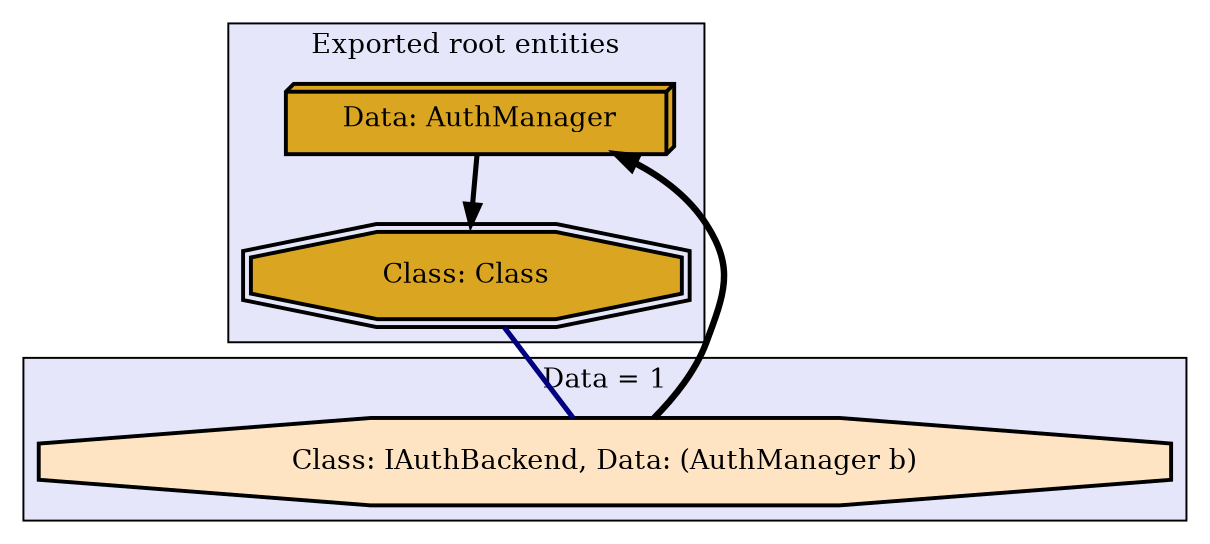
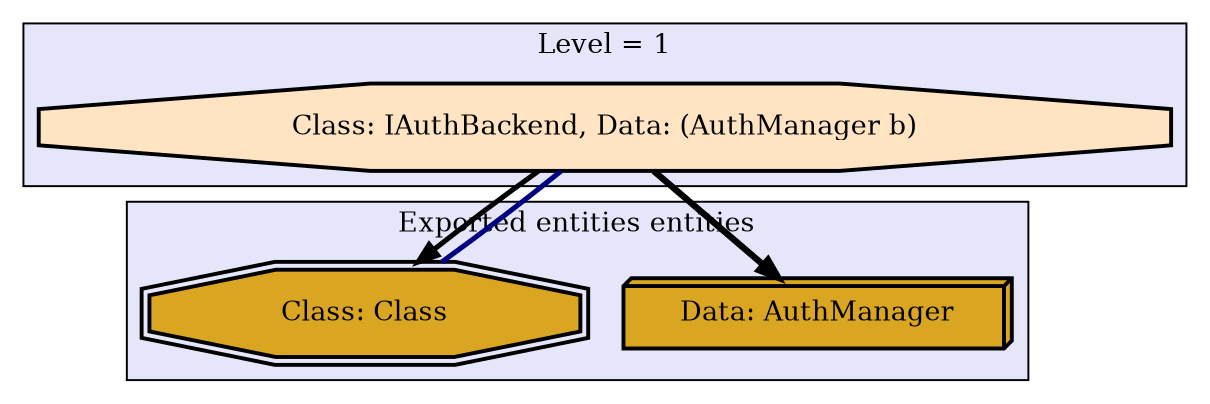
(466, 46) -> (578, 224)
(475, 180) -> (480, 214)
(605, 380) -> (605, 46)
